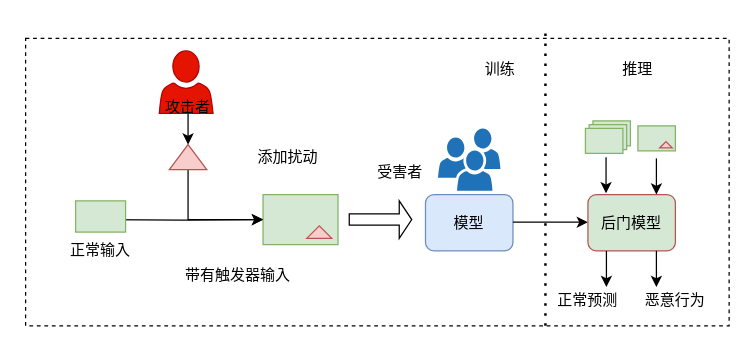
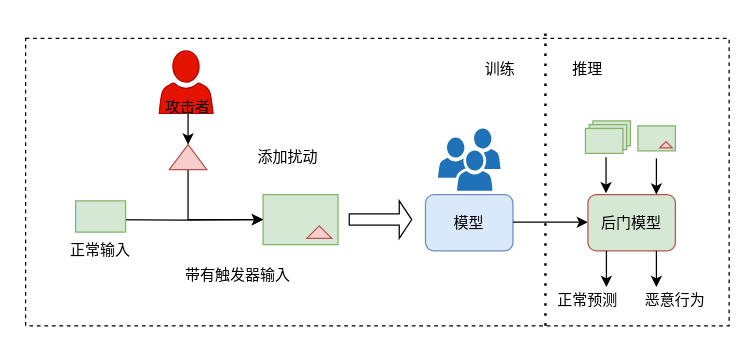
(638, 69) -> (588, 69)
(401, 172) -> none
